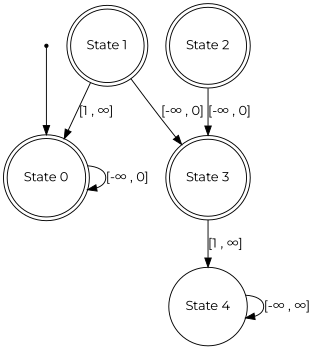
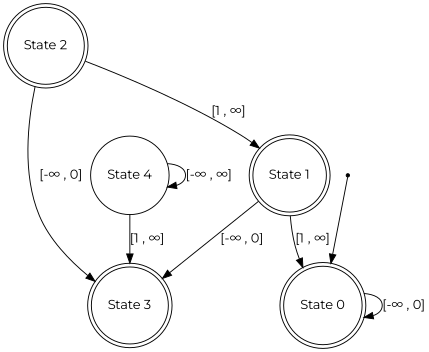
none -> (171, 98)
(208, 239) -> (130, 234)
